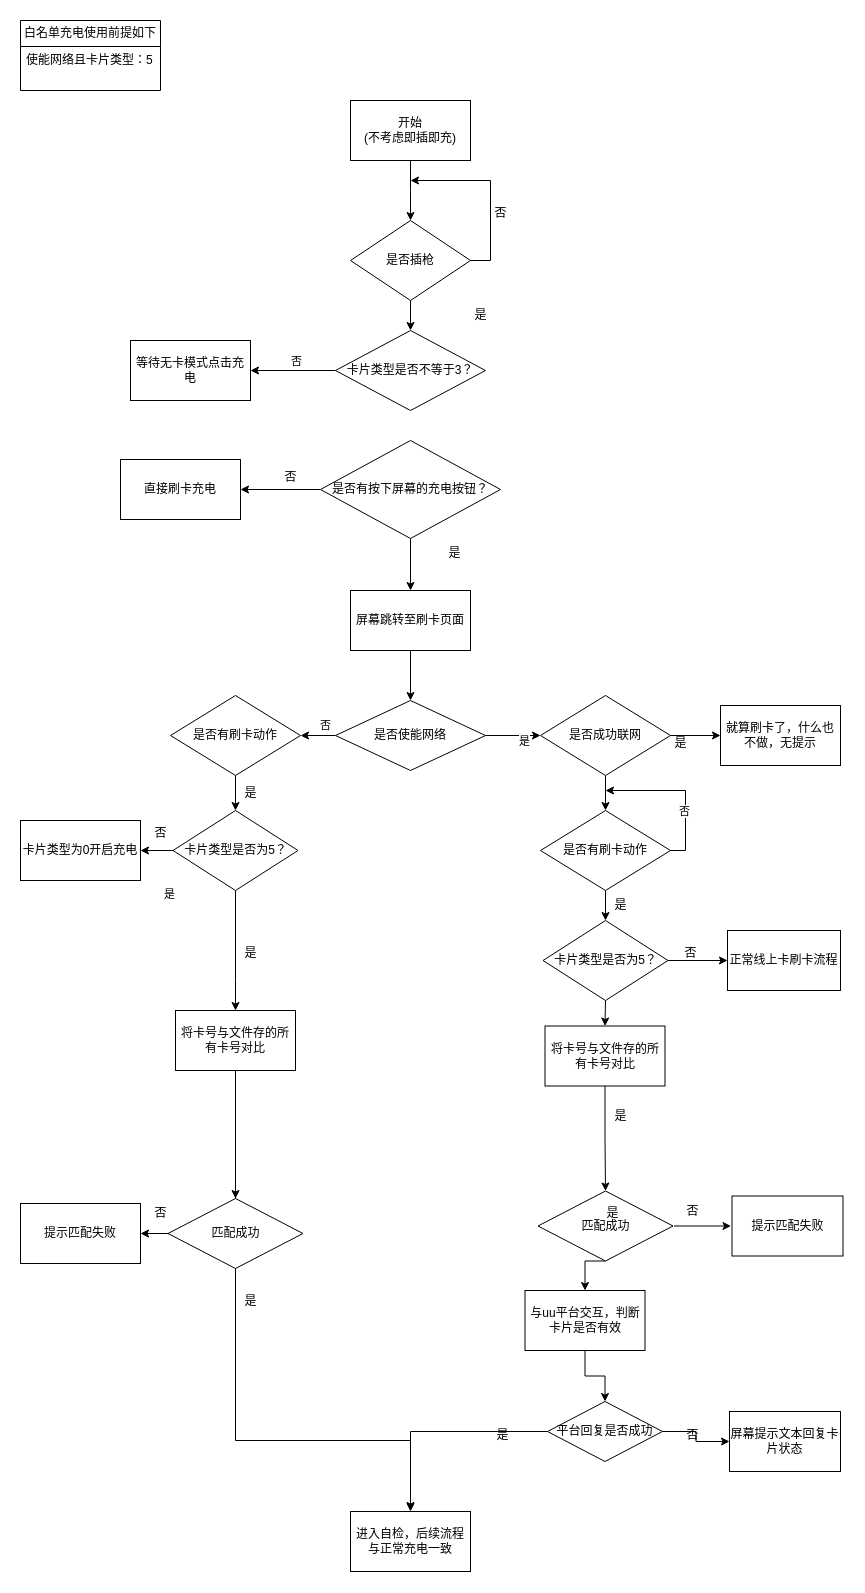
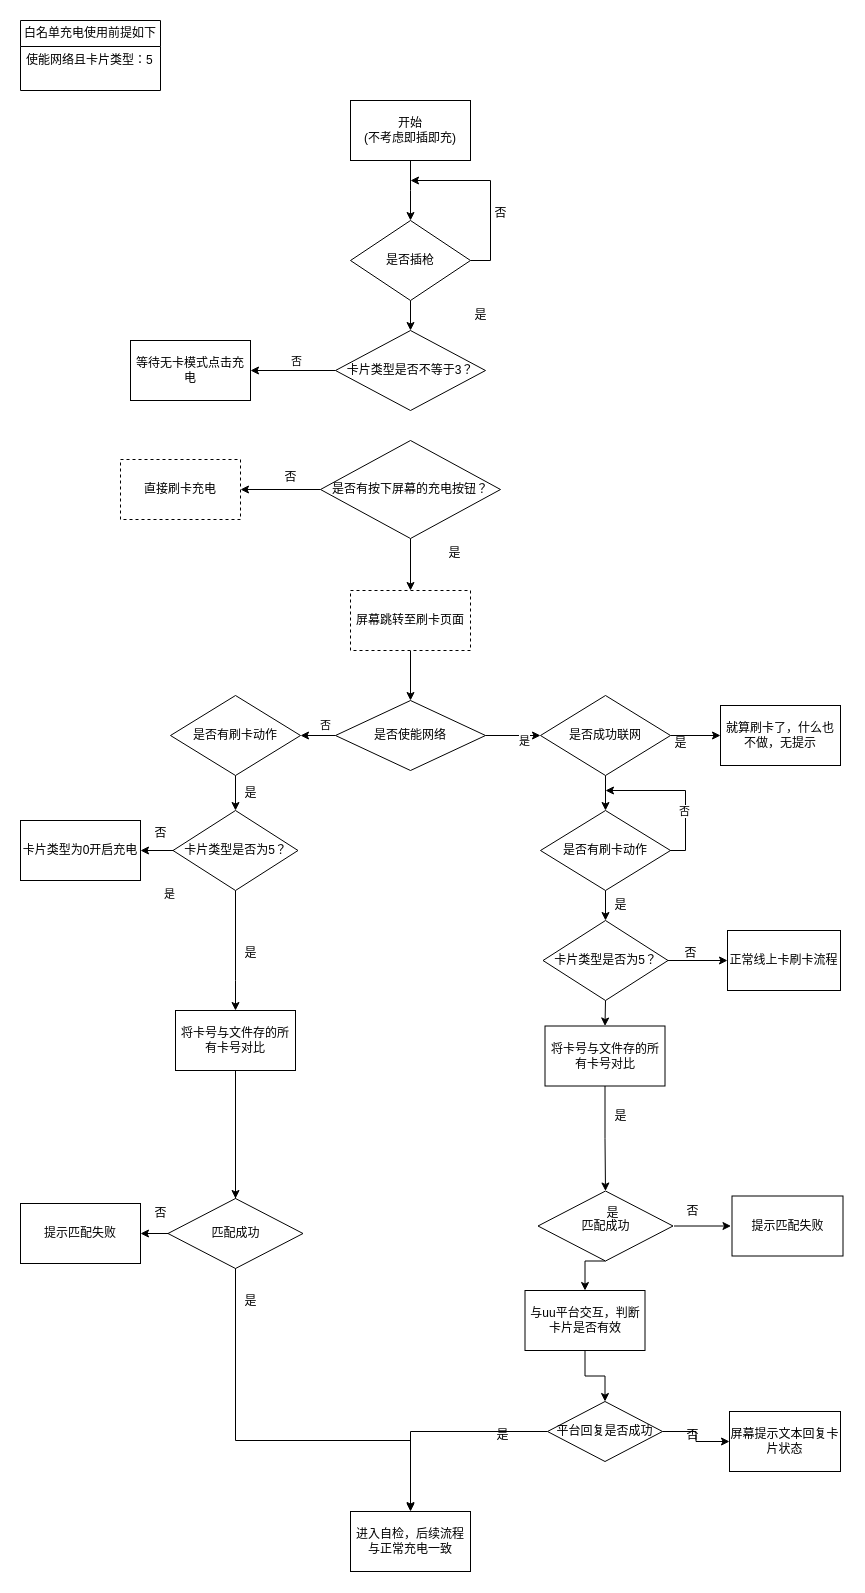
(181, 490) -> (181, 490)
(411, 621) -> (411, 621)
